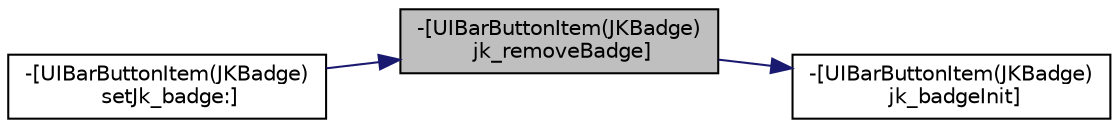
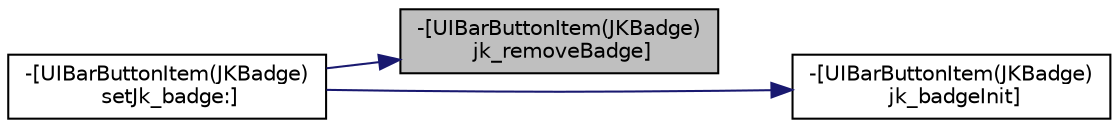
(745, 63) -> (549, 92)
